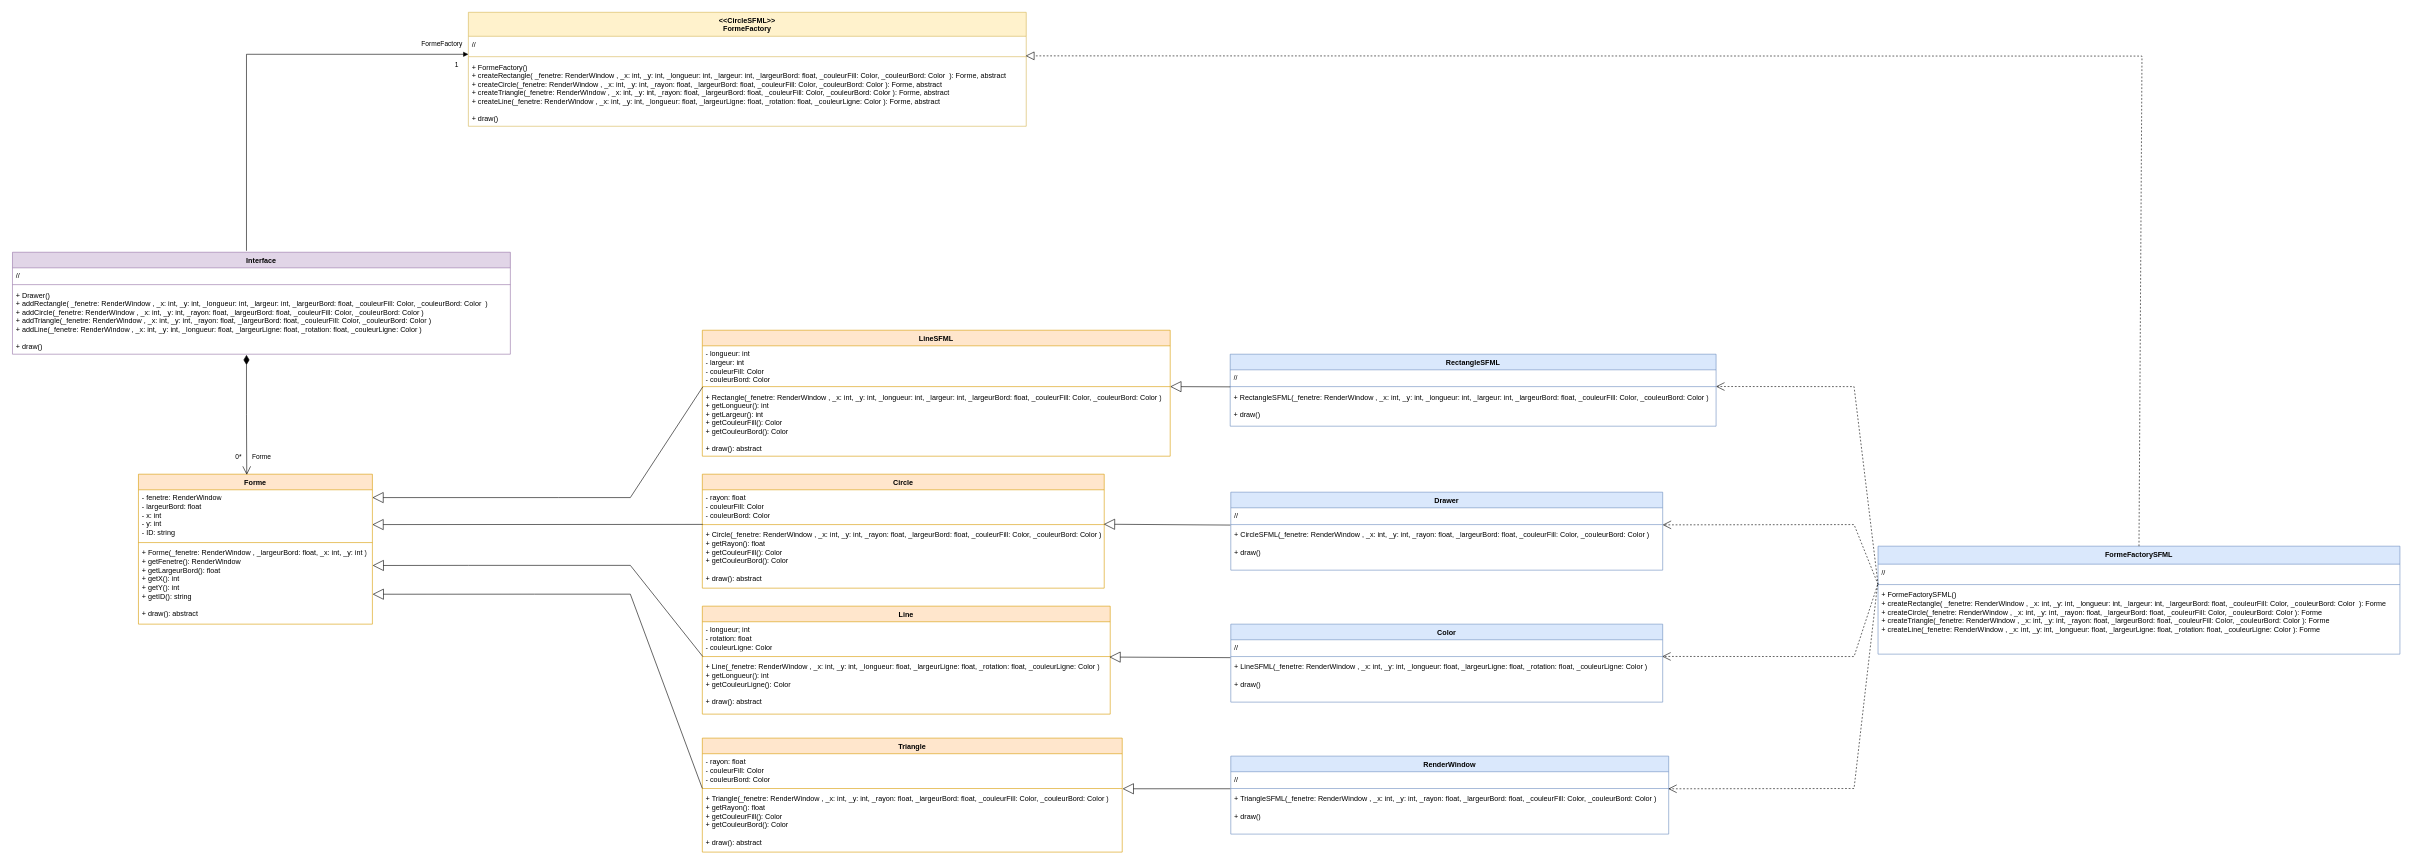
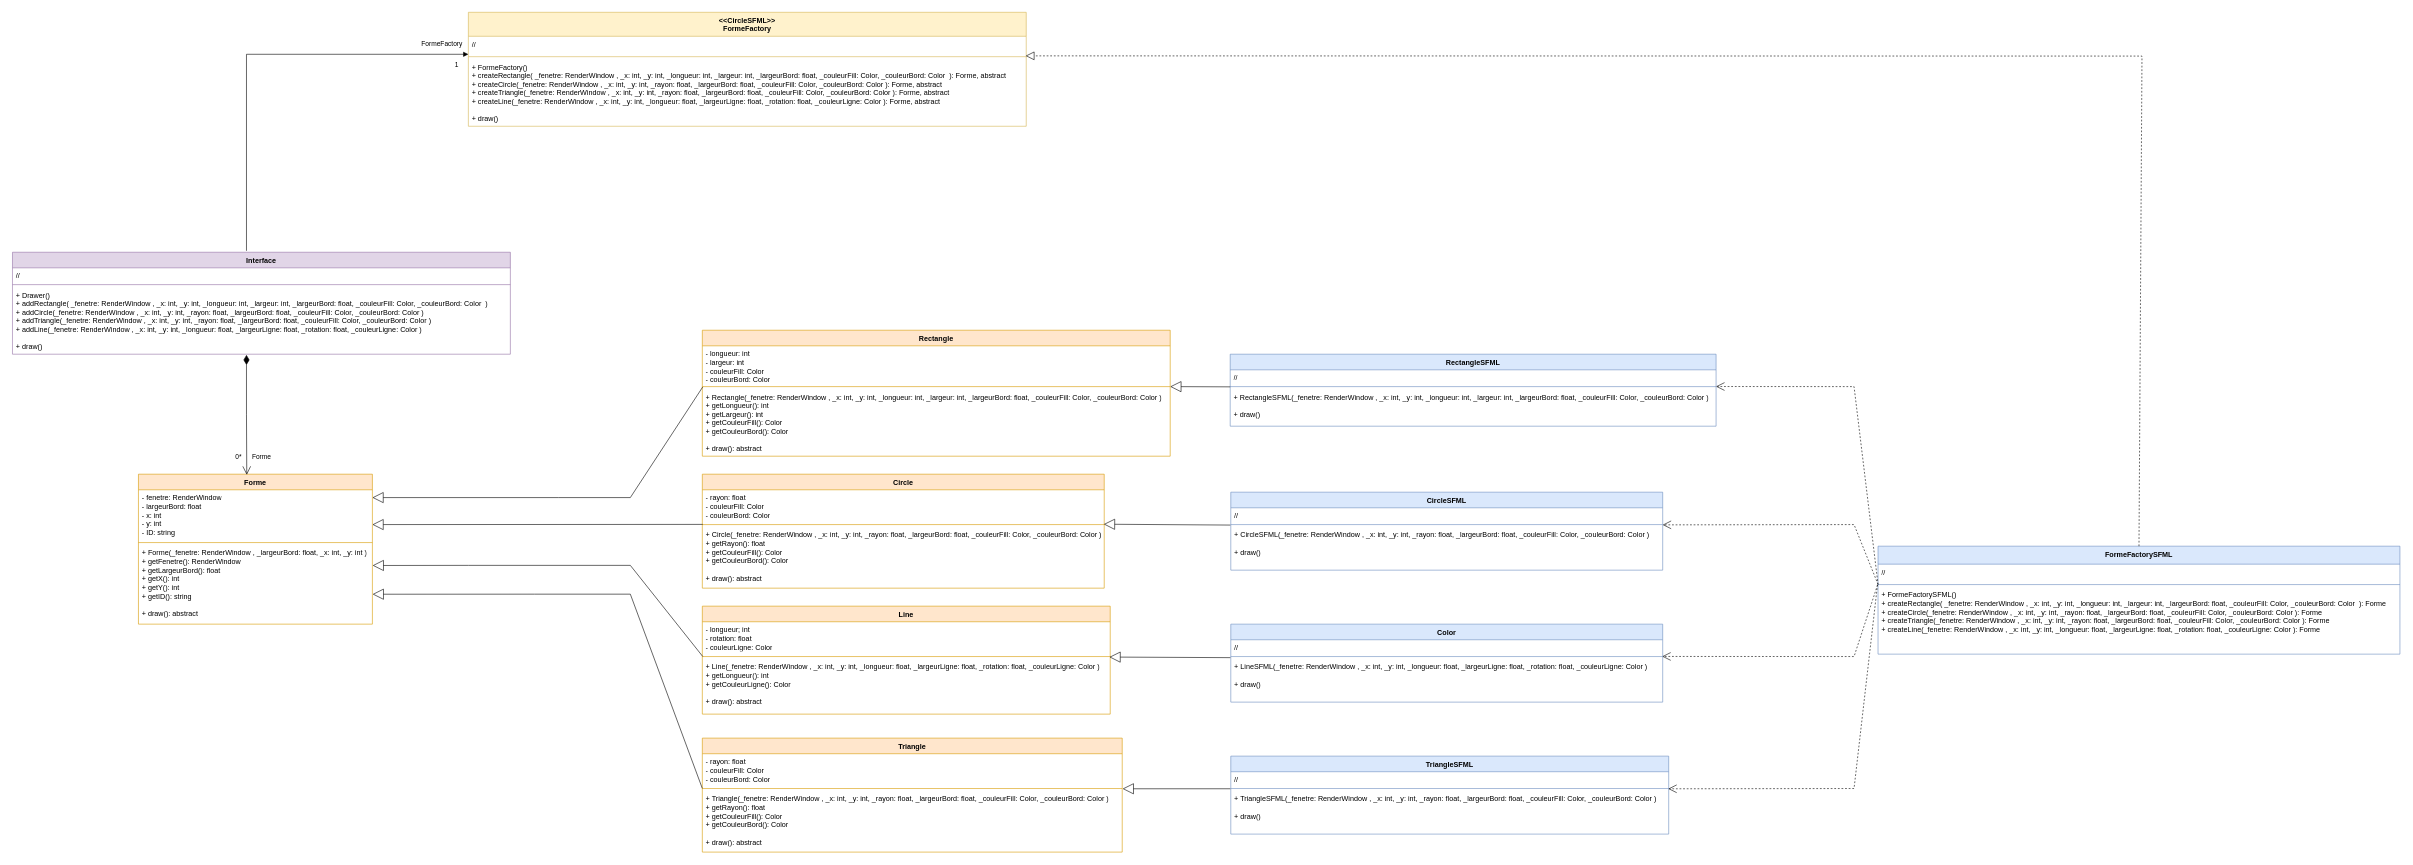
(936, 339) -> (936, 339)
(1447, 501) -> (1447, 501)
(1450, 765) -> (1450, 765)
